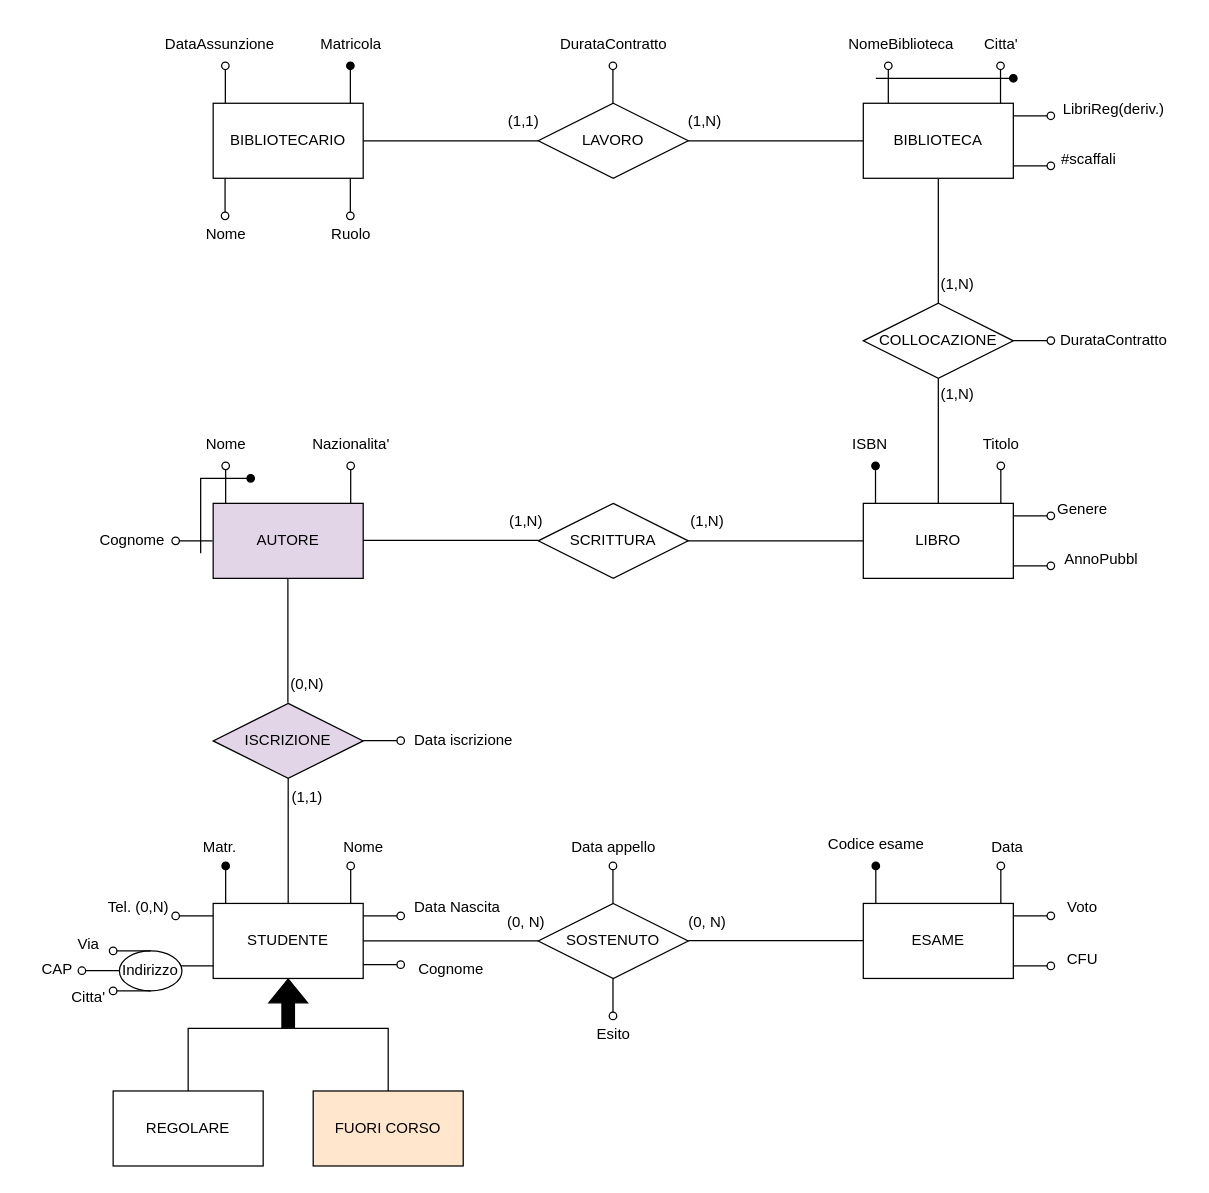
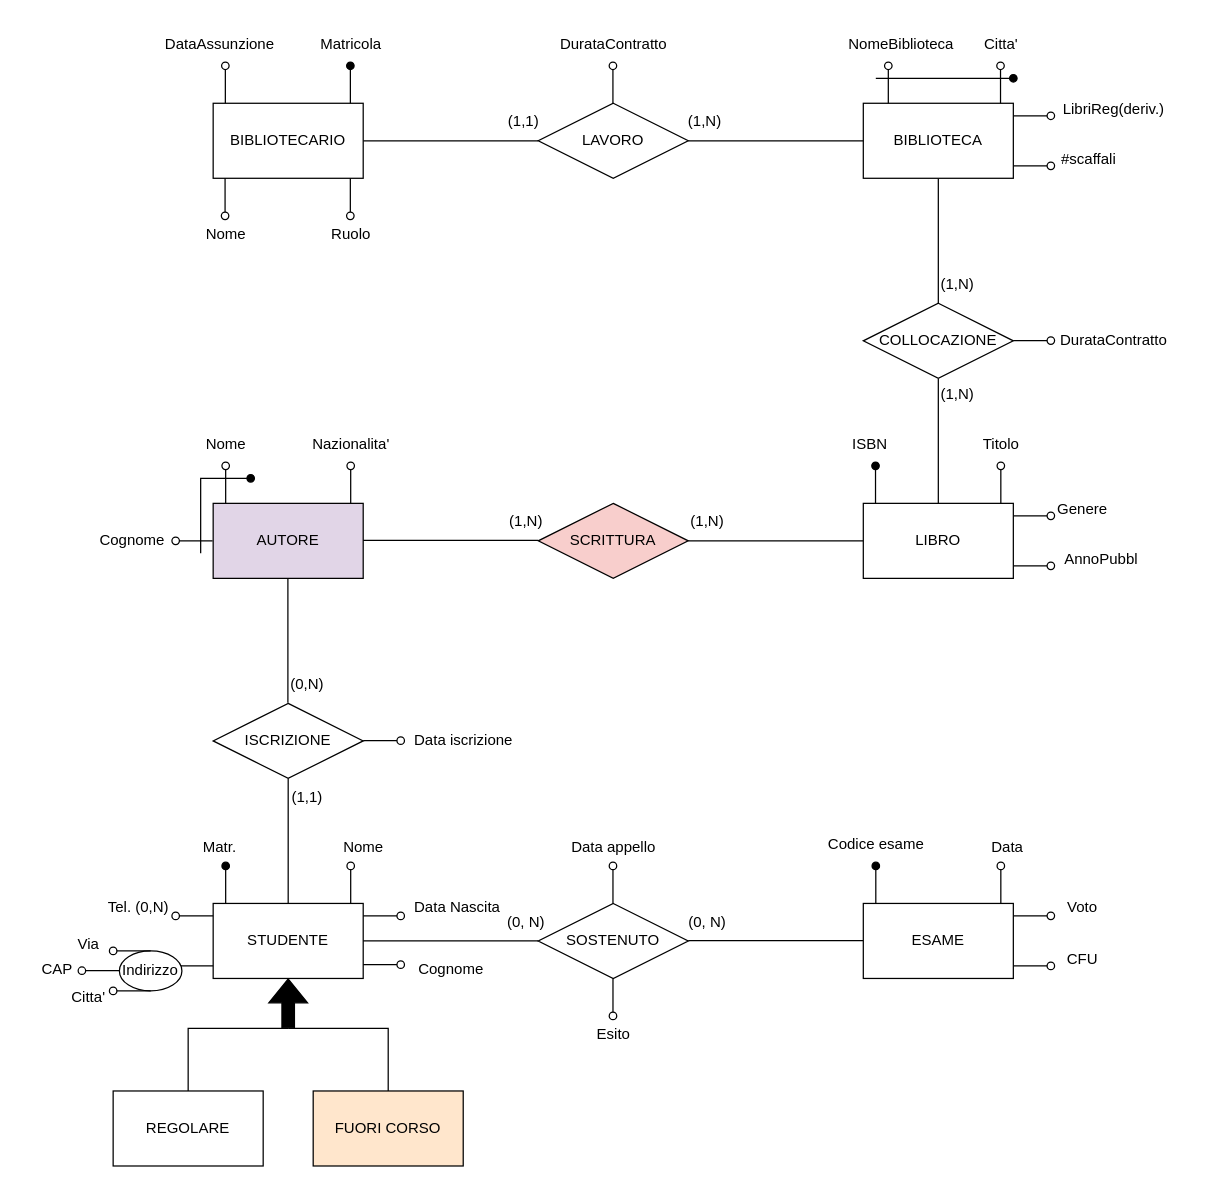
(613, 541) -> (613, 541)
(288, 741) -> (288, 741)
